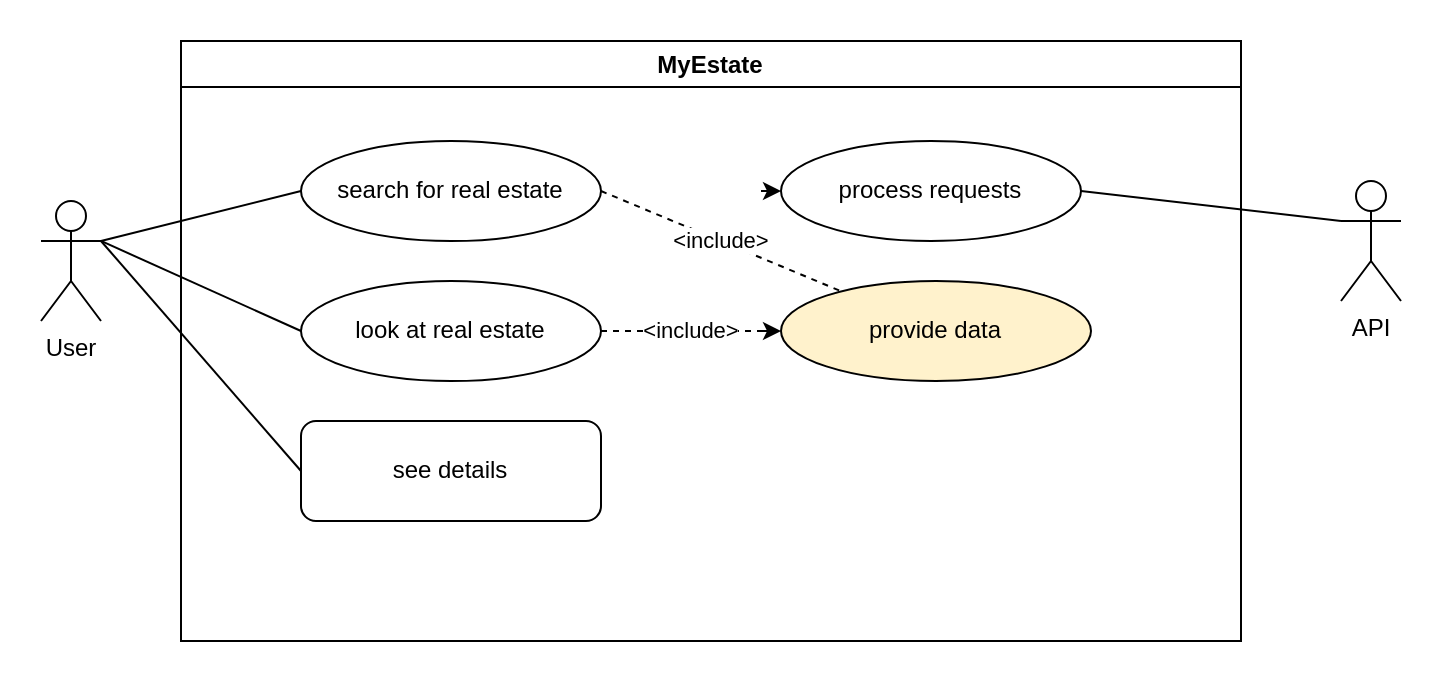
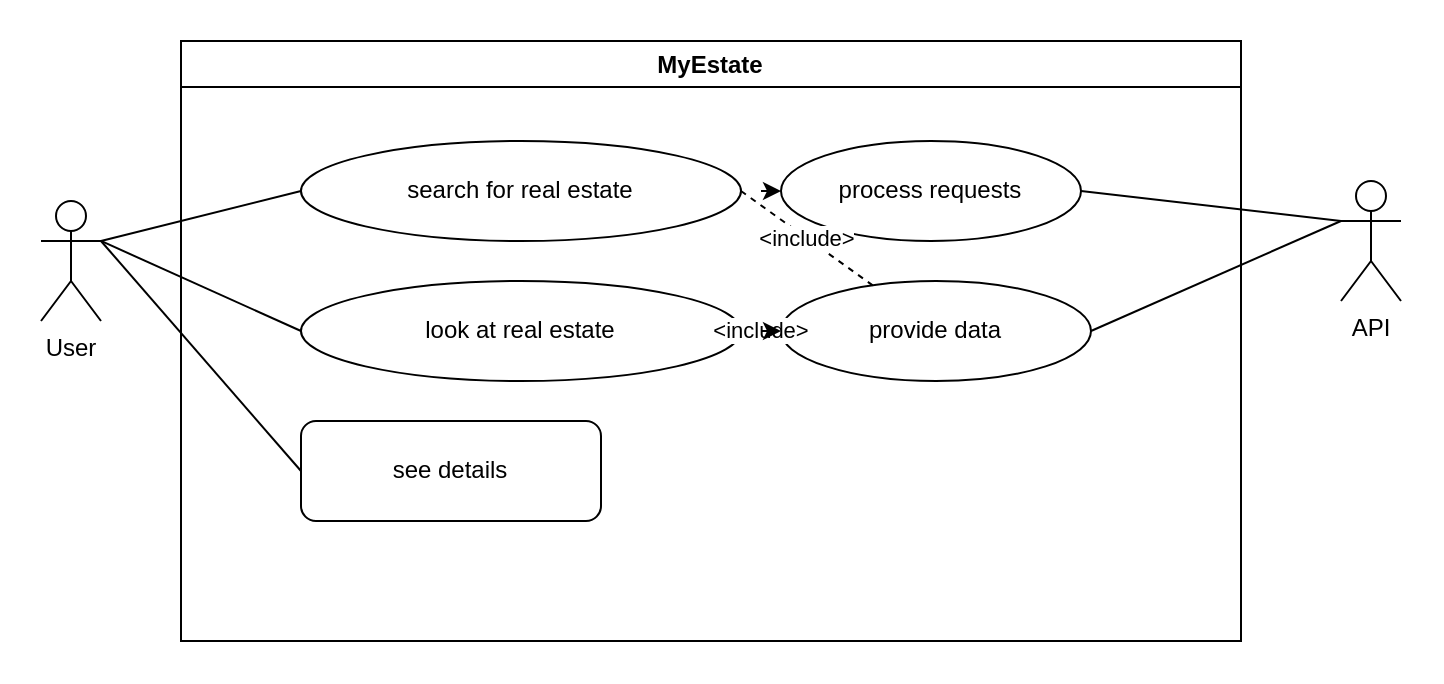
(451, 191) -> (521, 191)
none -> (1163, 299)
(451, 331) -> (521, 331)
(936, 331) -> (936, 331)
